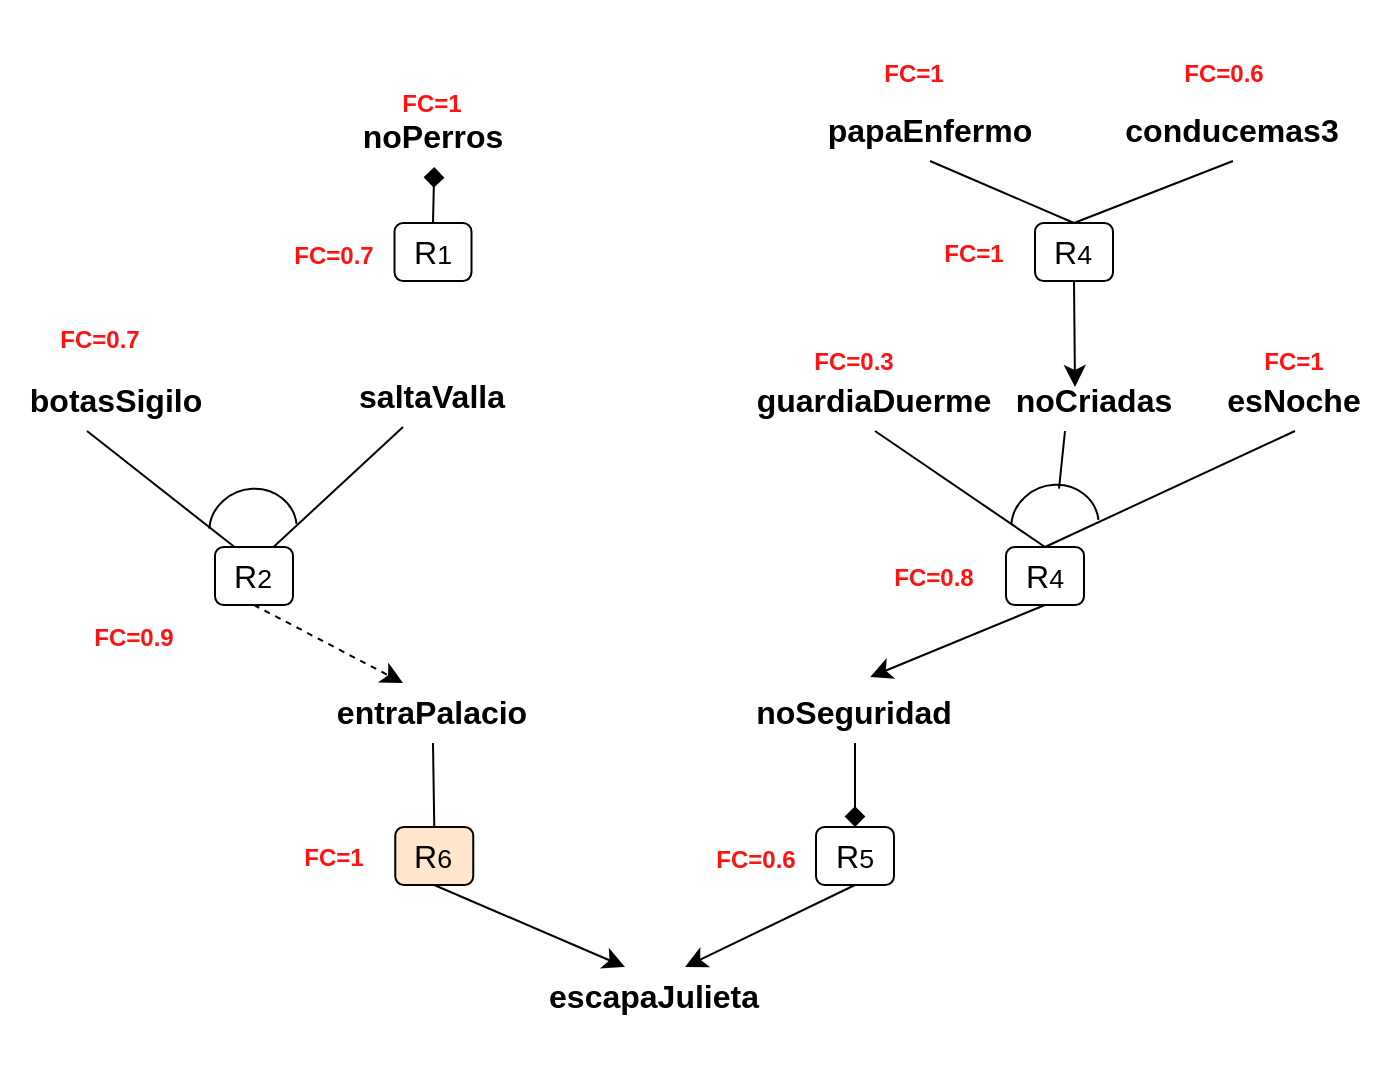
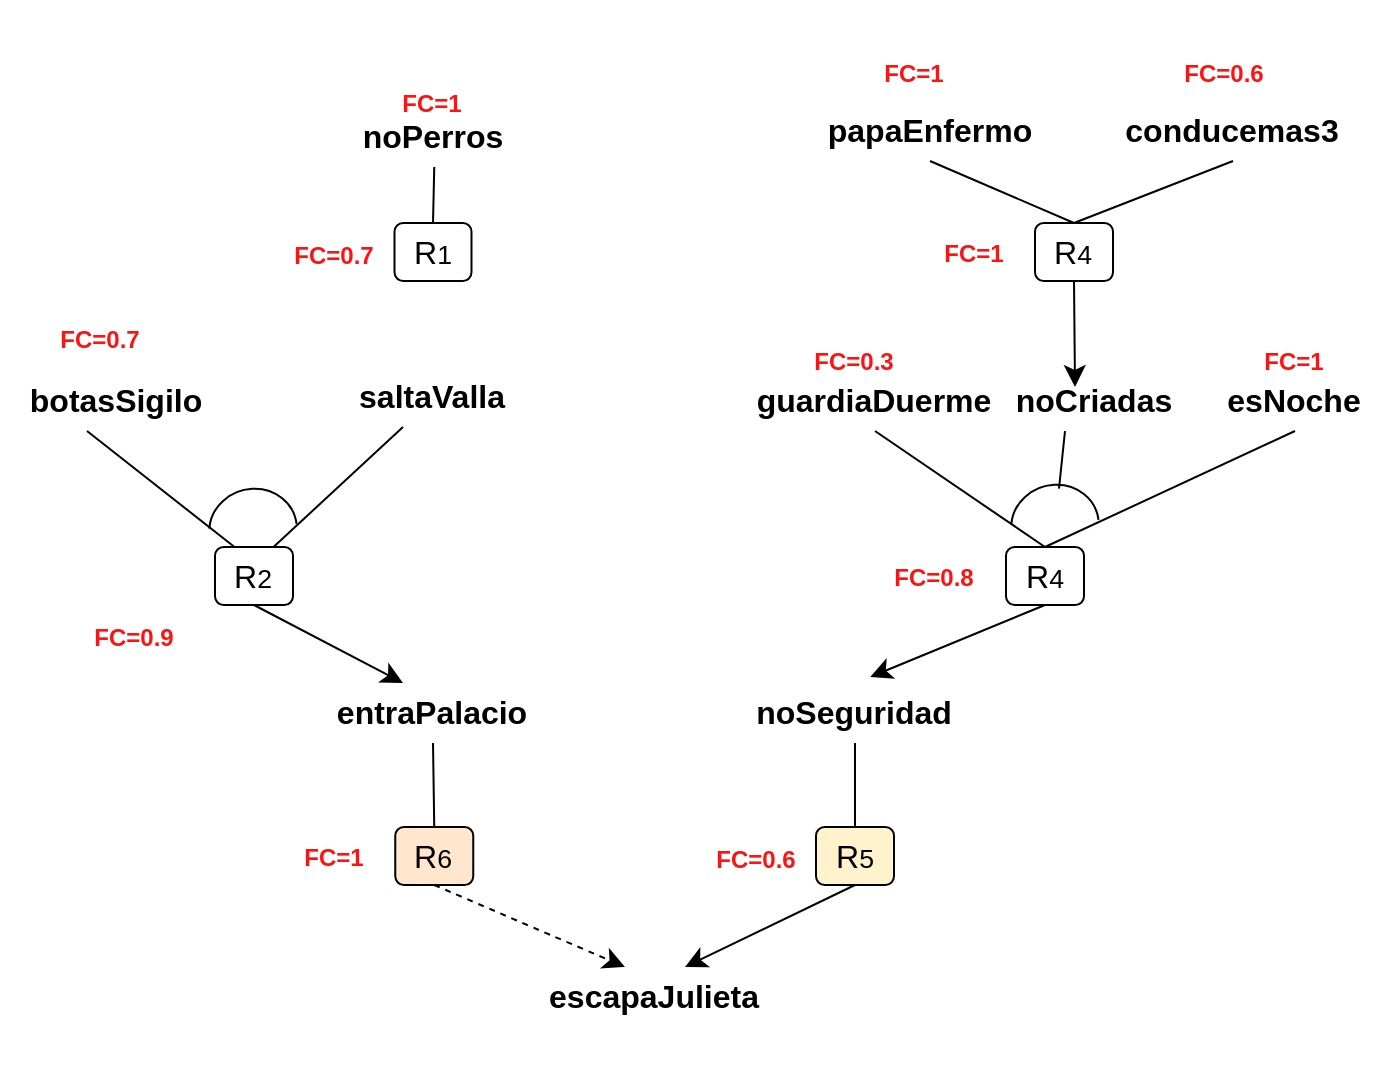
(434, 186) -> (434, 178)
(324, 642) -> (324, 642)
(855, 807) -> (855, 815)
(855, 856) -> (855, 856)
(523, 923) -> (523, 923)
